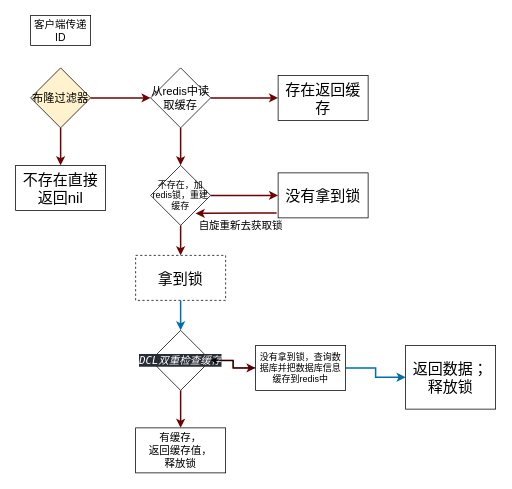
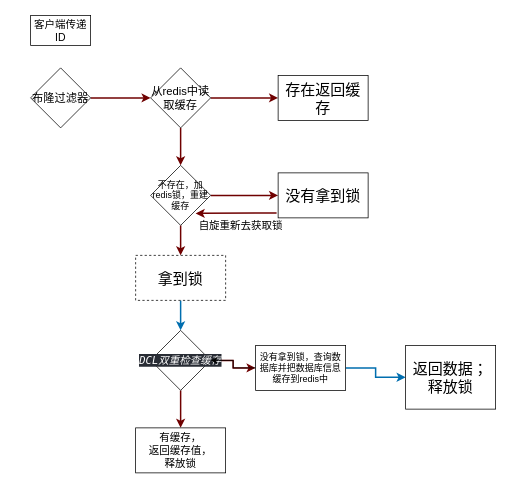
(60, 98) -> (60, 98)
(60, 143) -> none
(60, 188) -> none
